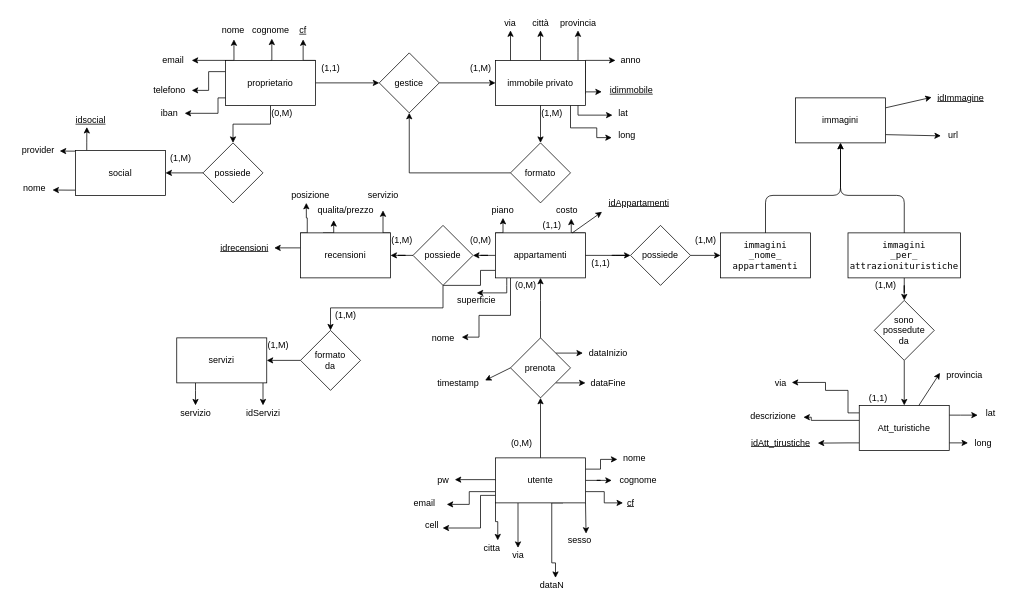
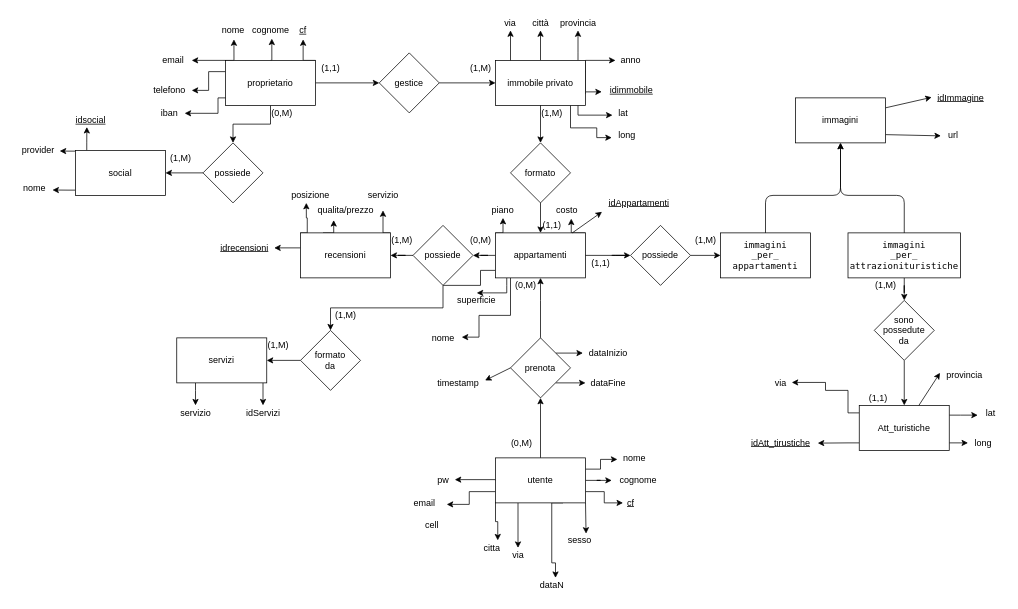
(409, 147) -> (540, 215)
(765, 255) -> (765, 255)
(773, 417) -> none
(832, 420) -> none
(480, 505) -> none
